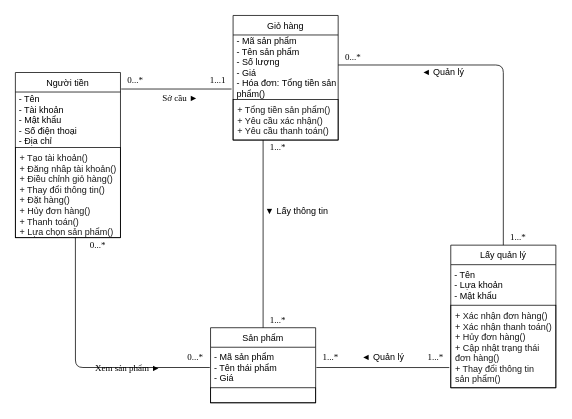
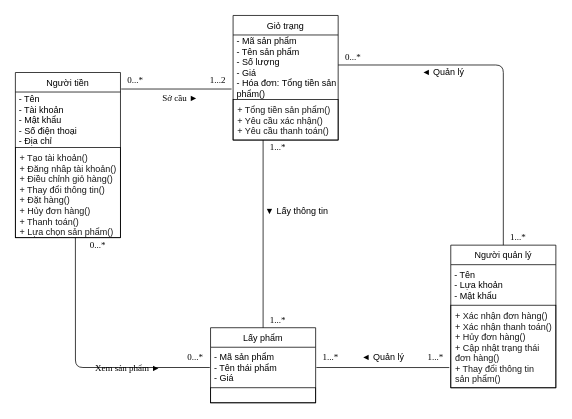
(285, 26) -> (285, 26)
(218, 80) -> (218, 80)
(503, 255) -> (503, 255)
(263, 338) -> (263, 338)
